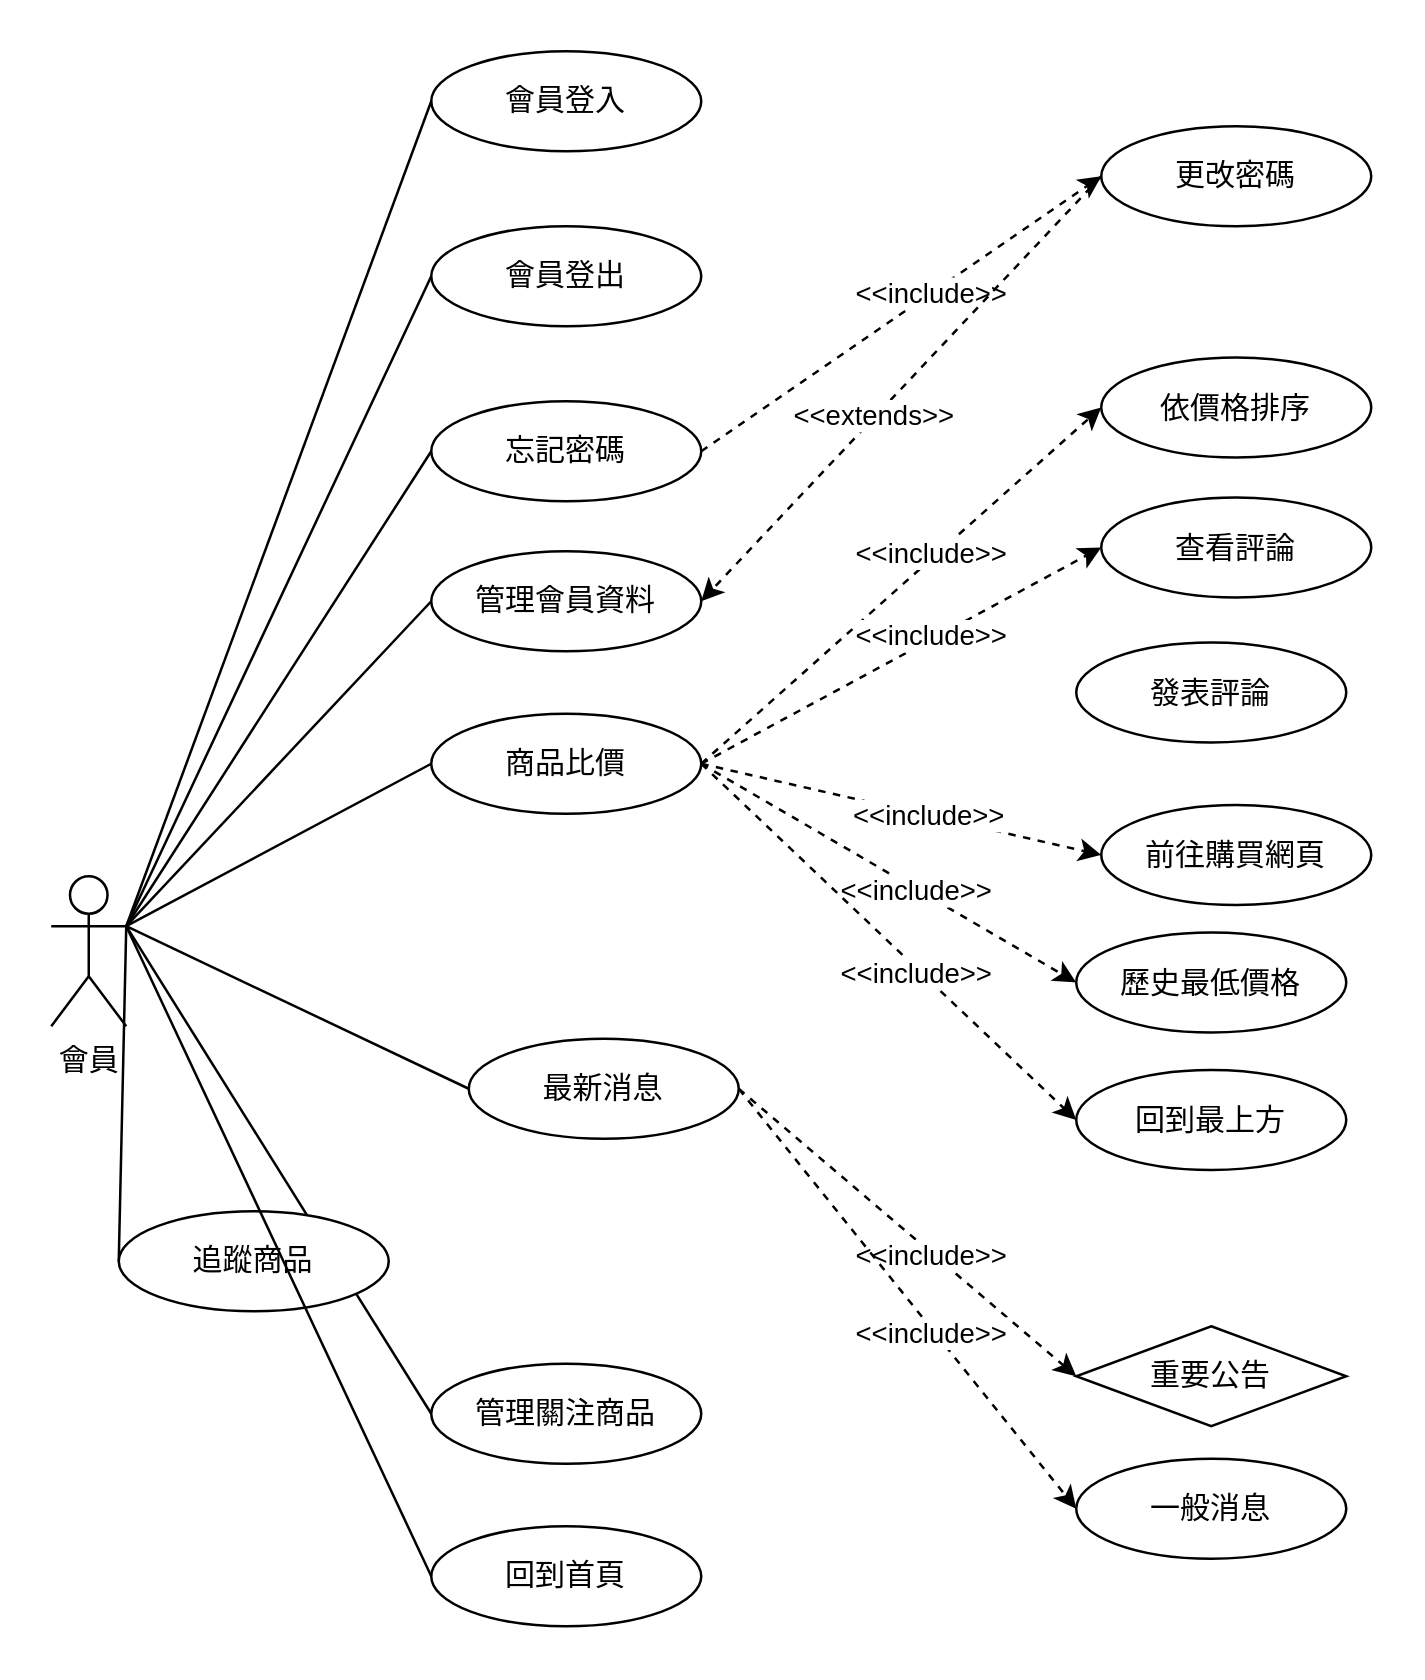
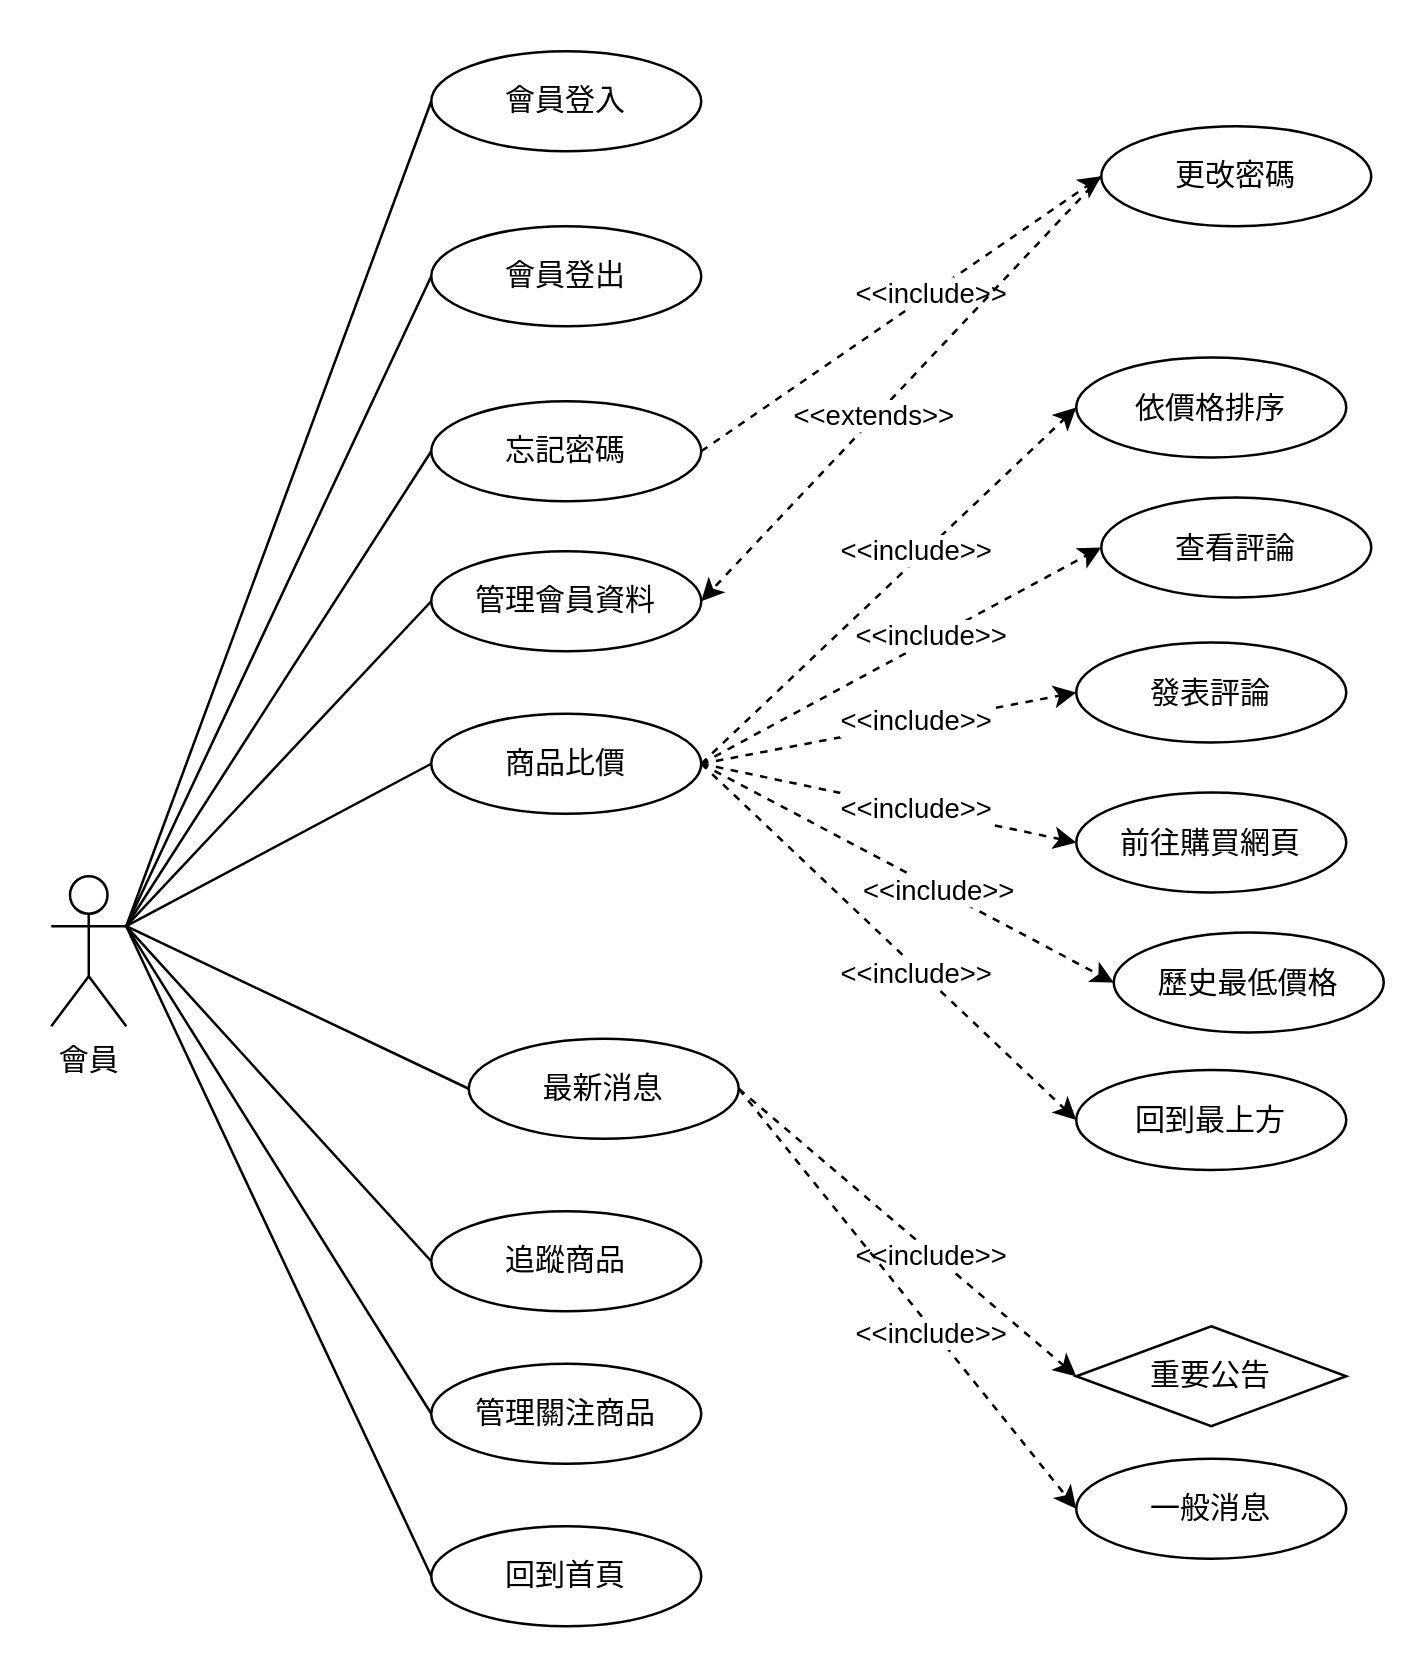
(1236, 408) -> (1211, 408)
none -> (778, 749)
(1236, 855) -> (1211, 843)
(1211, 983) -> (1249, 983)
(254, 1261) -> (566, 1261)
